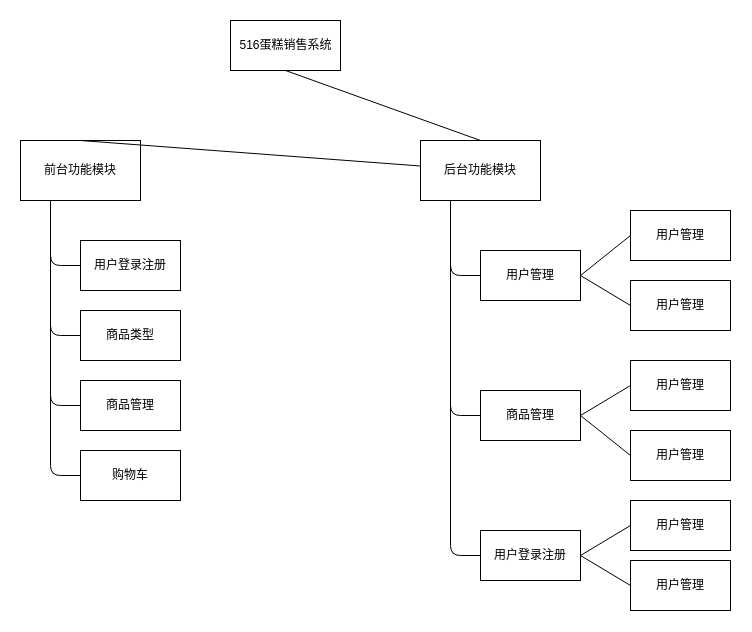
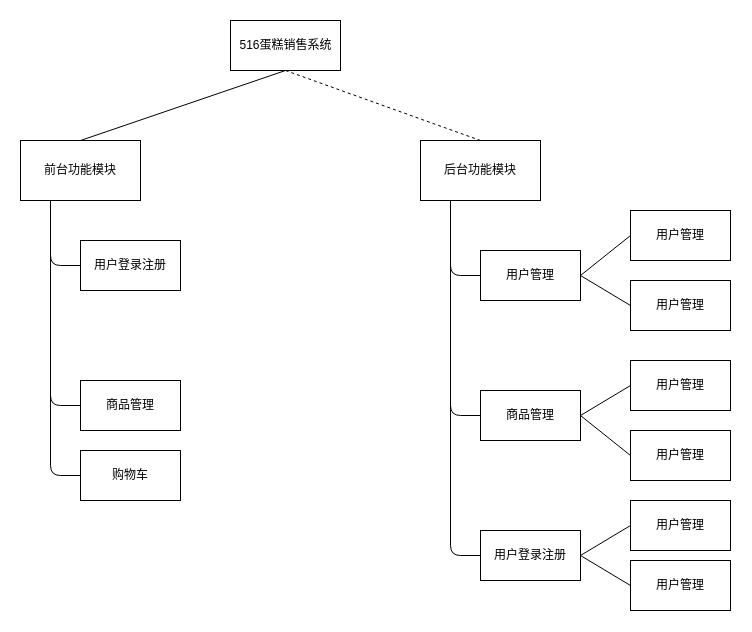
(383, 106) -> (383, 106)
(251, 153) -> (182, 106)
(68, 336) -> none
(131, 336) -> none
